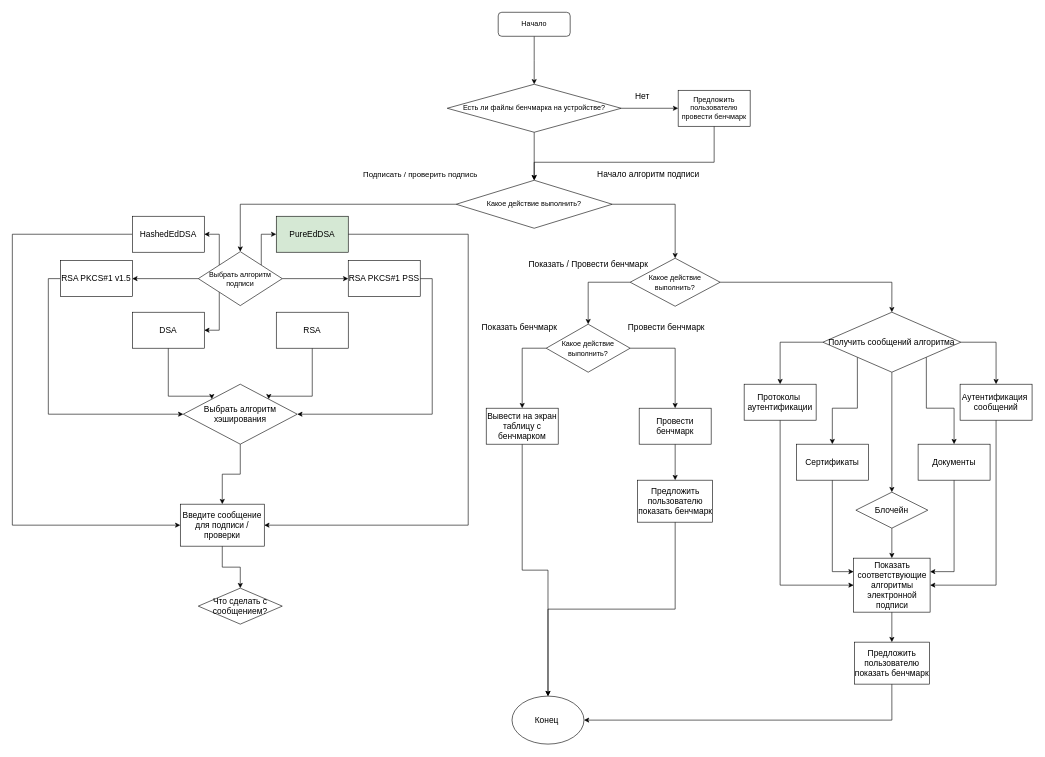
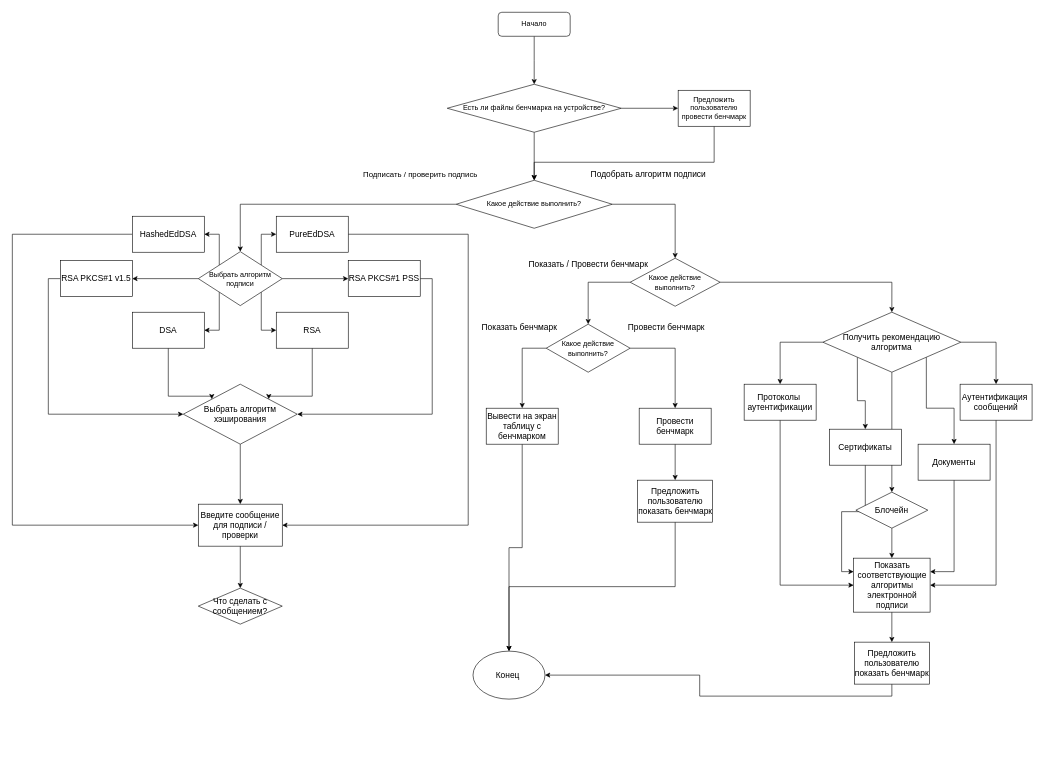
(642, 96) -> none
(649, 174) -> (649, 174)
(312, 234) -> (312, 234)
none -> (263, 330)
(892, 342) -> (892, 342)
(833, 462) -> (866, 447)
(222, 525) -> (240, 525)
(548, 720) -> (509, 675)
